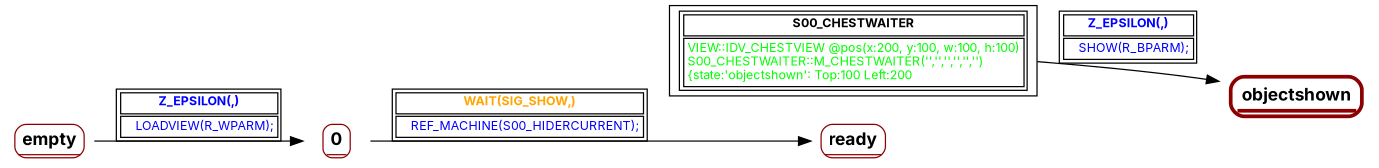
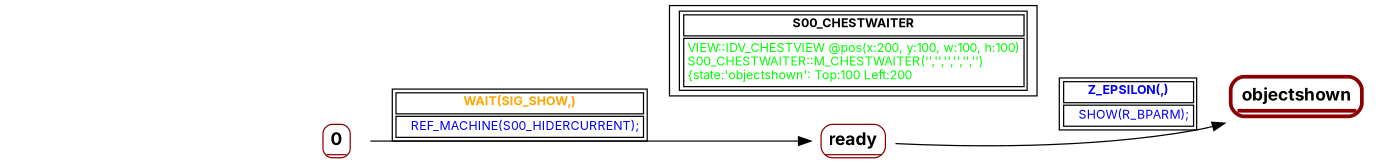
(1122, 69) -> (1055, 144)
(49, 141) -> none
